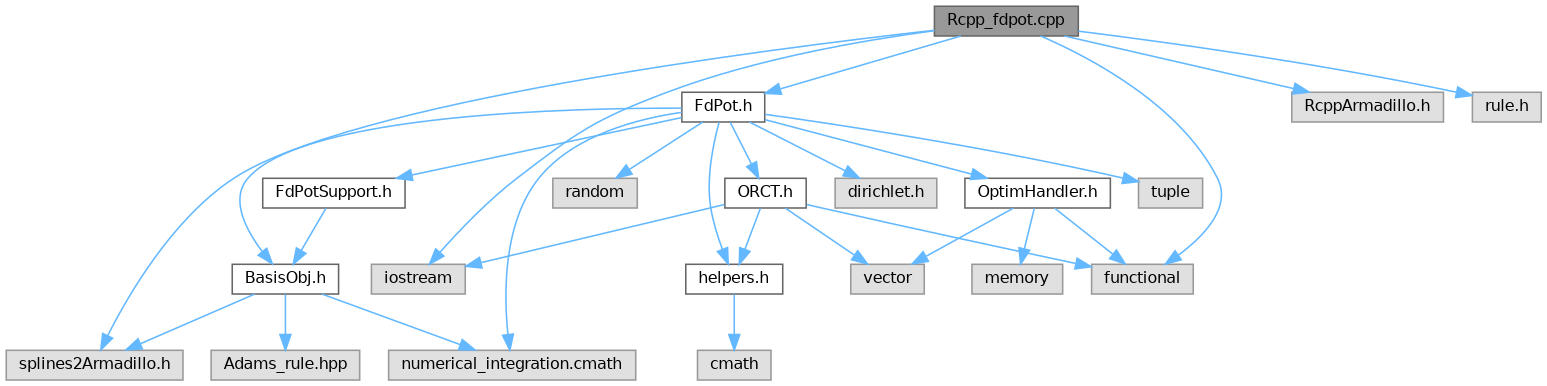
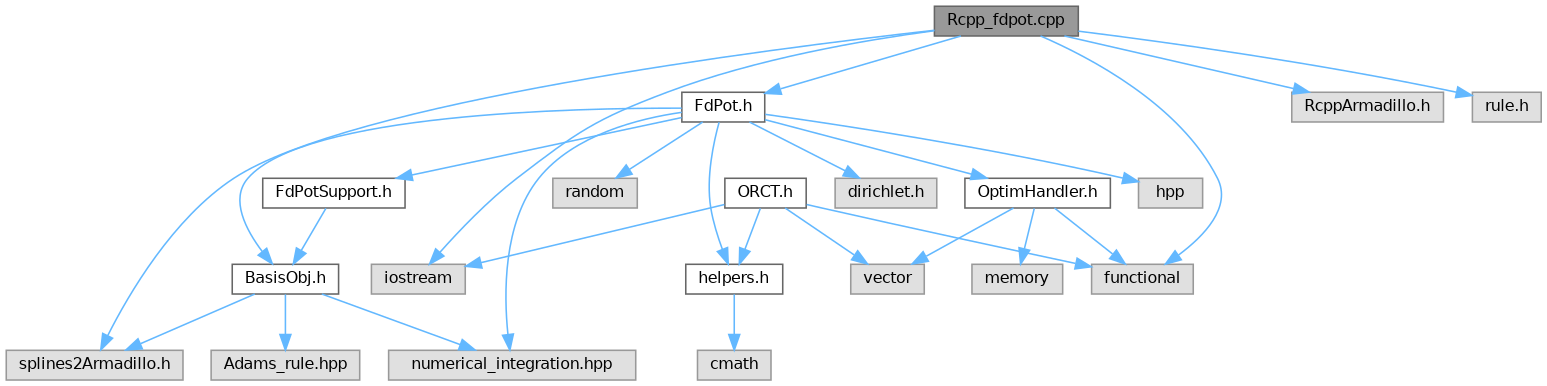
(741, 143) -> none
(1171, 193) -> (1171, 193)
(512, 365) -> (512, 365)
